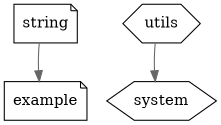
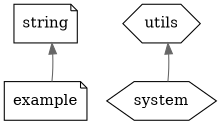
(38, 57) -> (53, 68)
(154, 57) -> (169, 68)
